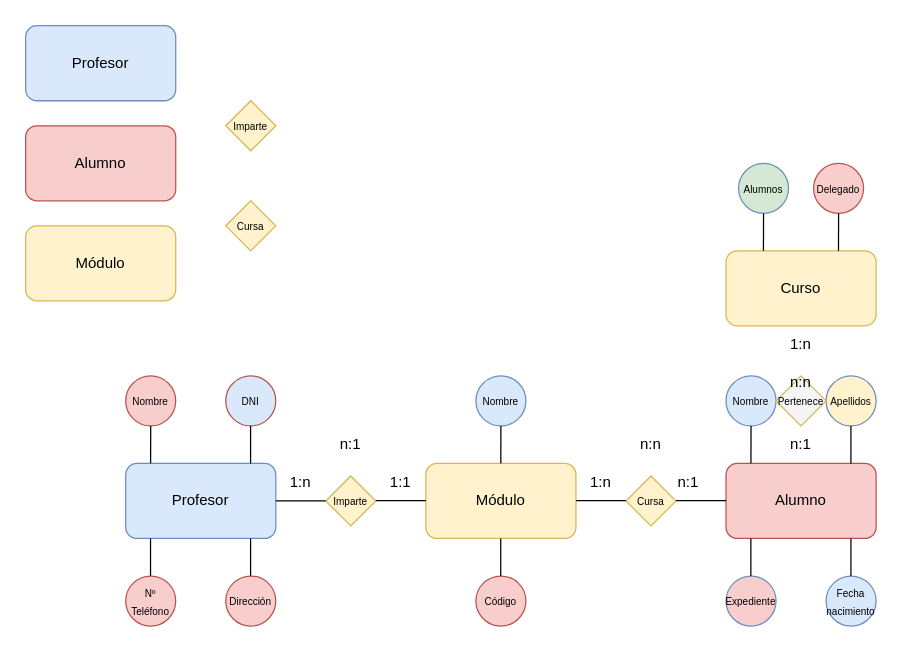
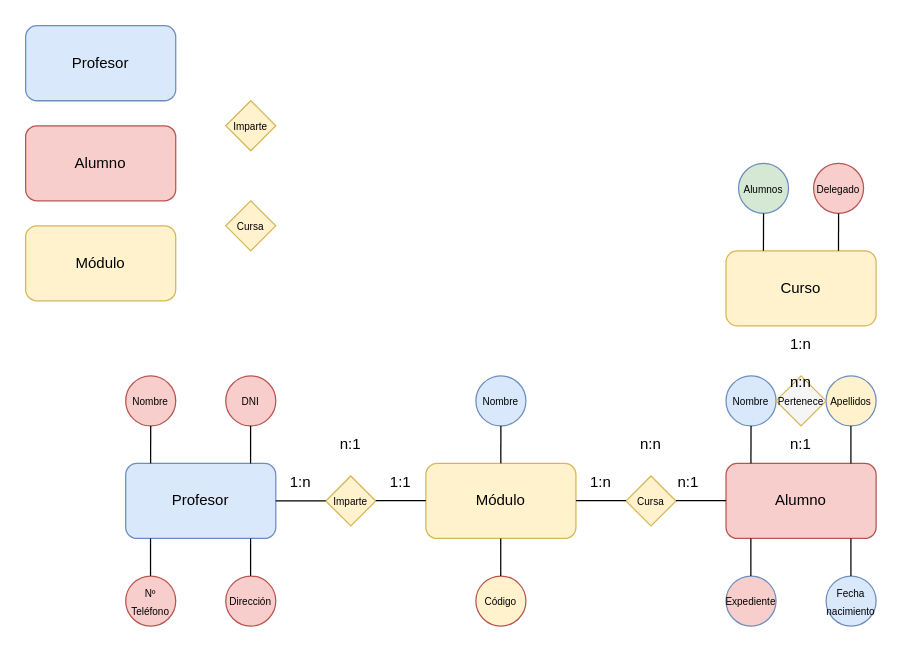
(251, 401) -> (251, 401)
(501, 601) -> (501, 601)
